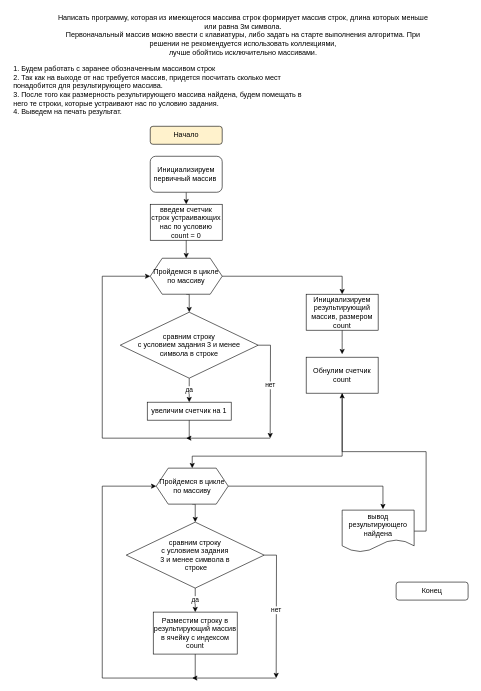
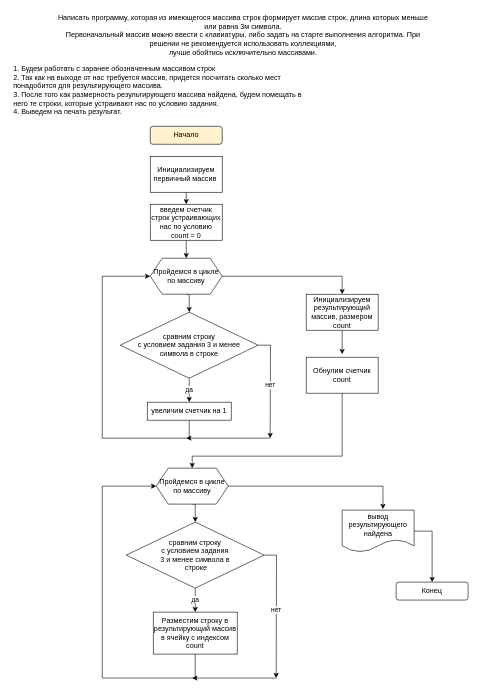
(186, 174) -> (186, 174)
(426, 452) -> (432, 576)
